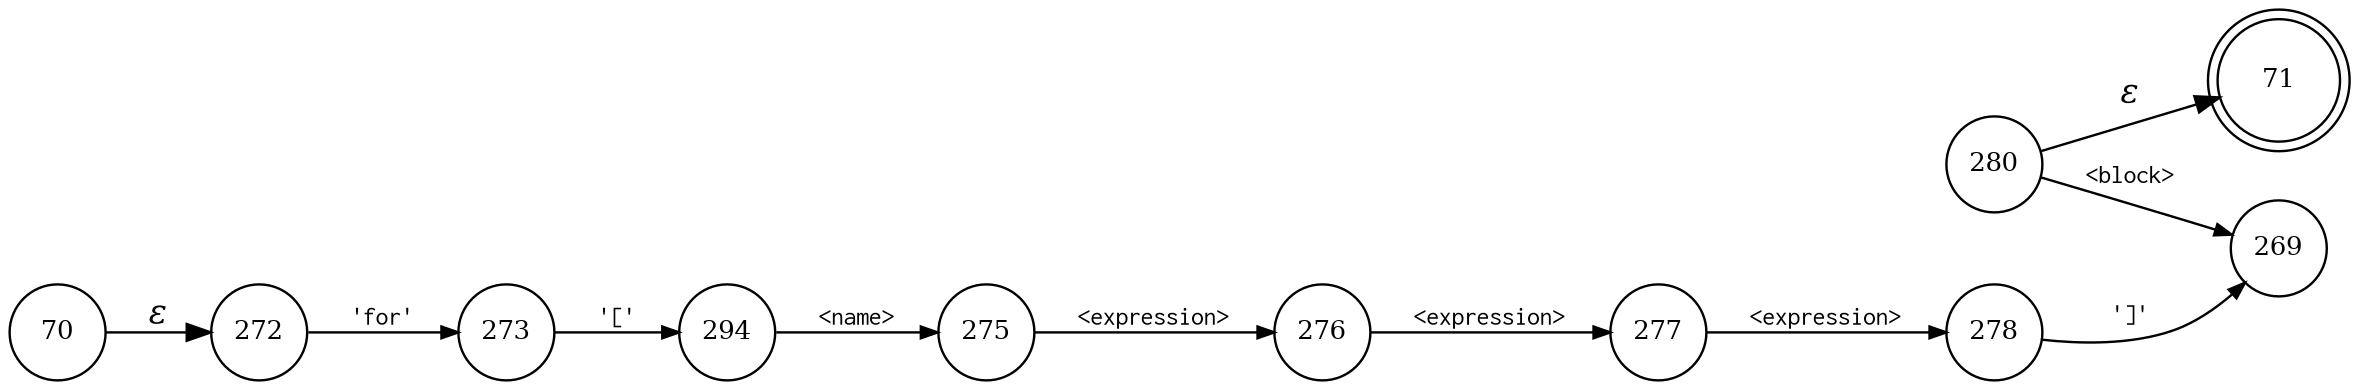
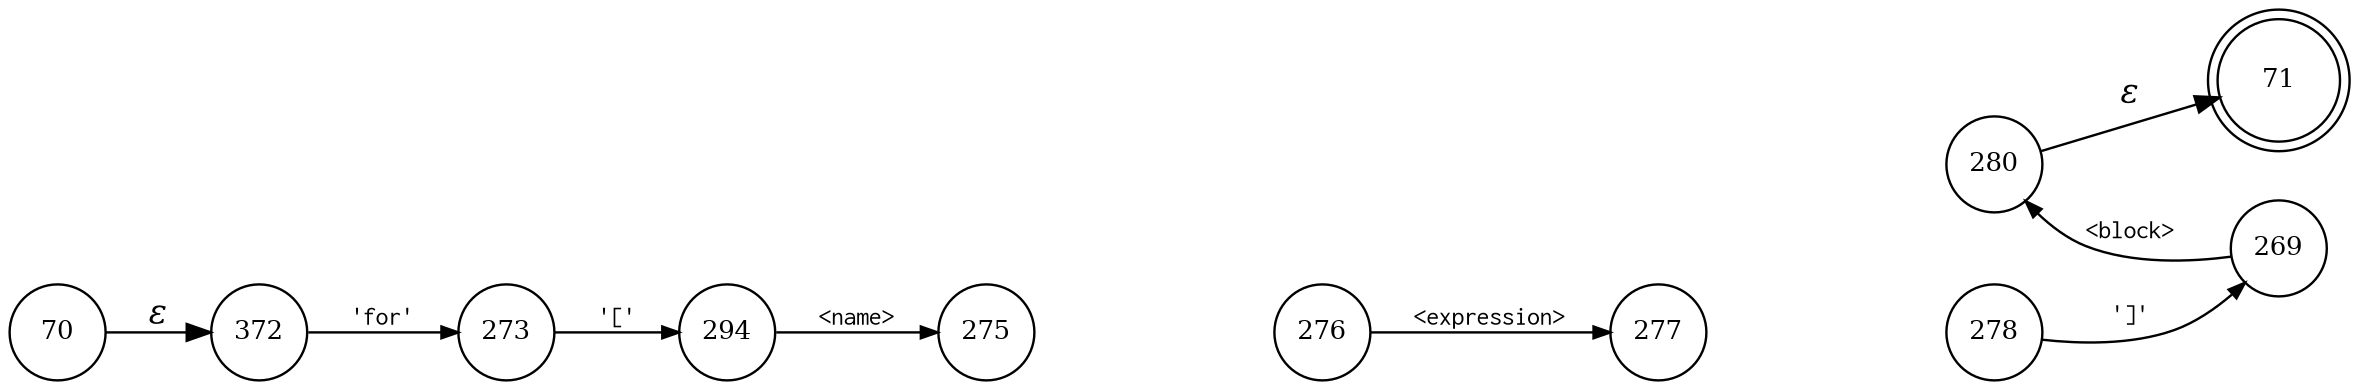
(2128, 203) -> (2129, 257)
(259, 332) -> (259, 332)
(1146, 332) -> none
(1818, 332) -> none
